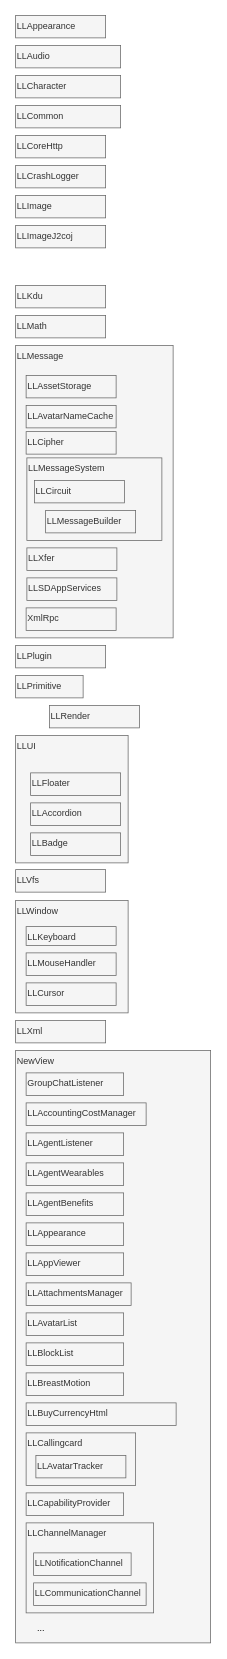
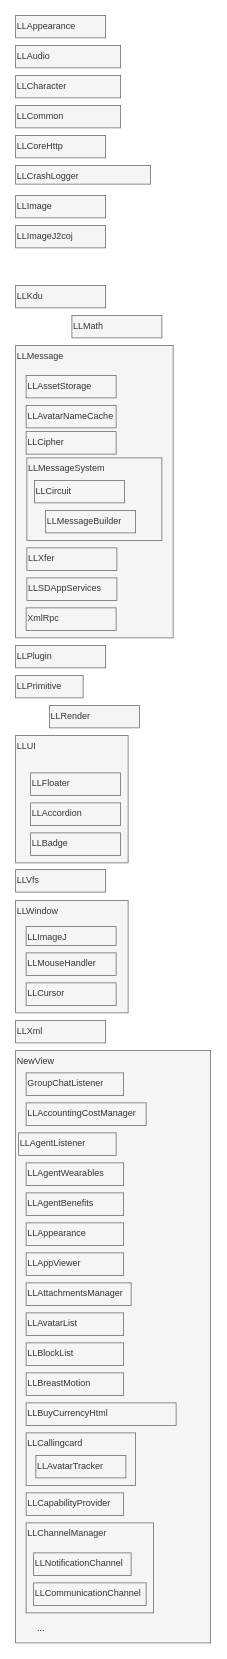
(60, 177) -> (83, 175)
(60, 327) -> (117, 327)
(53, 937) -> (48, 937)
(75, 1144) -> (67, 1144)
